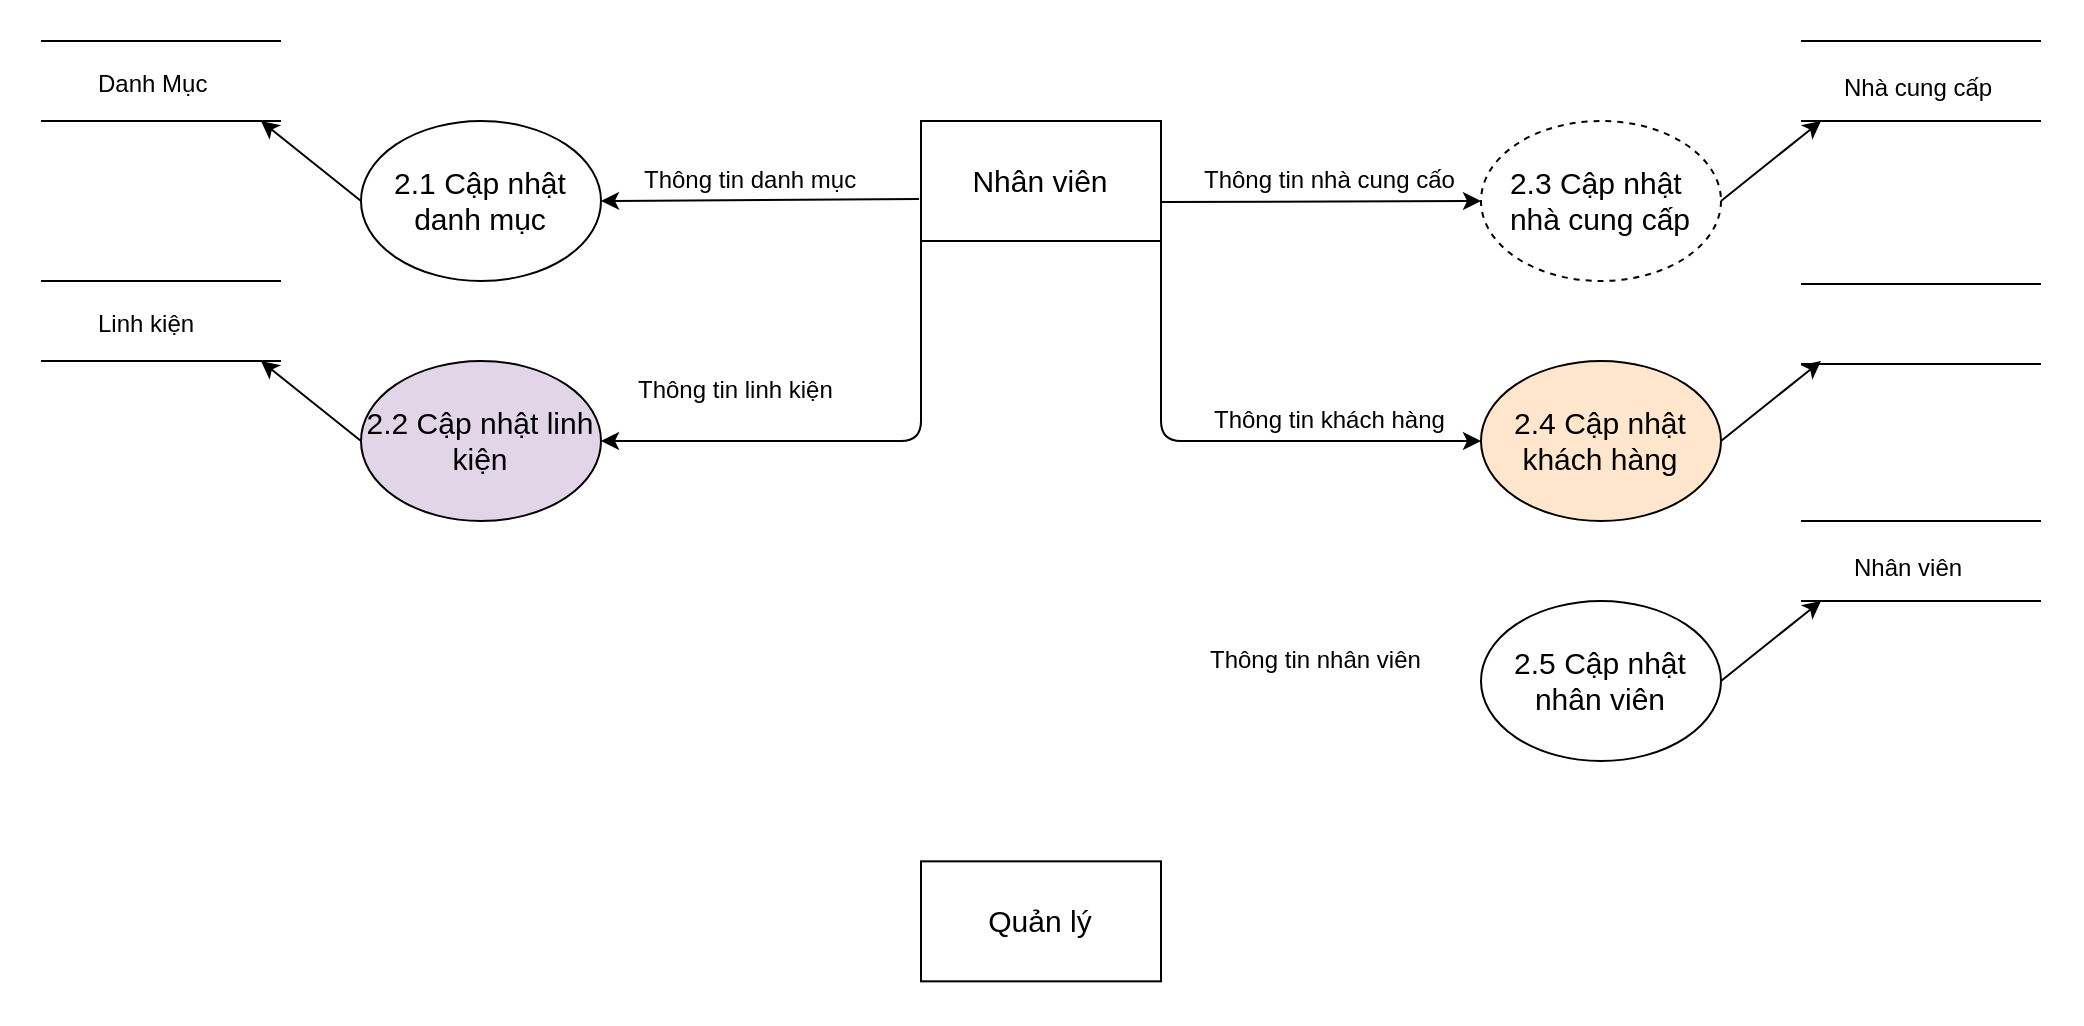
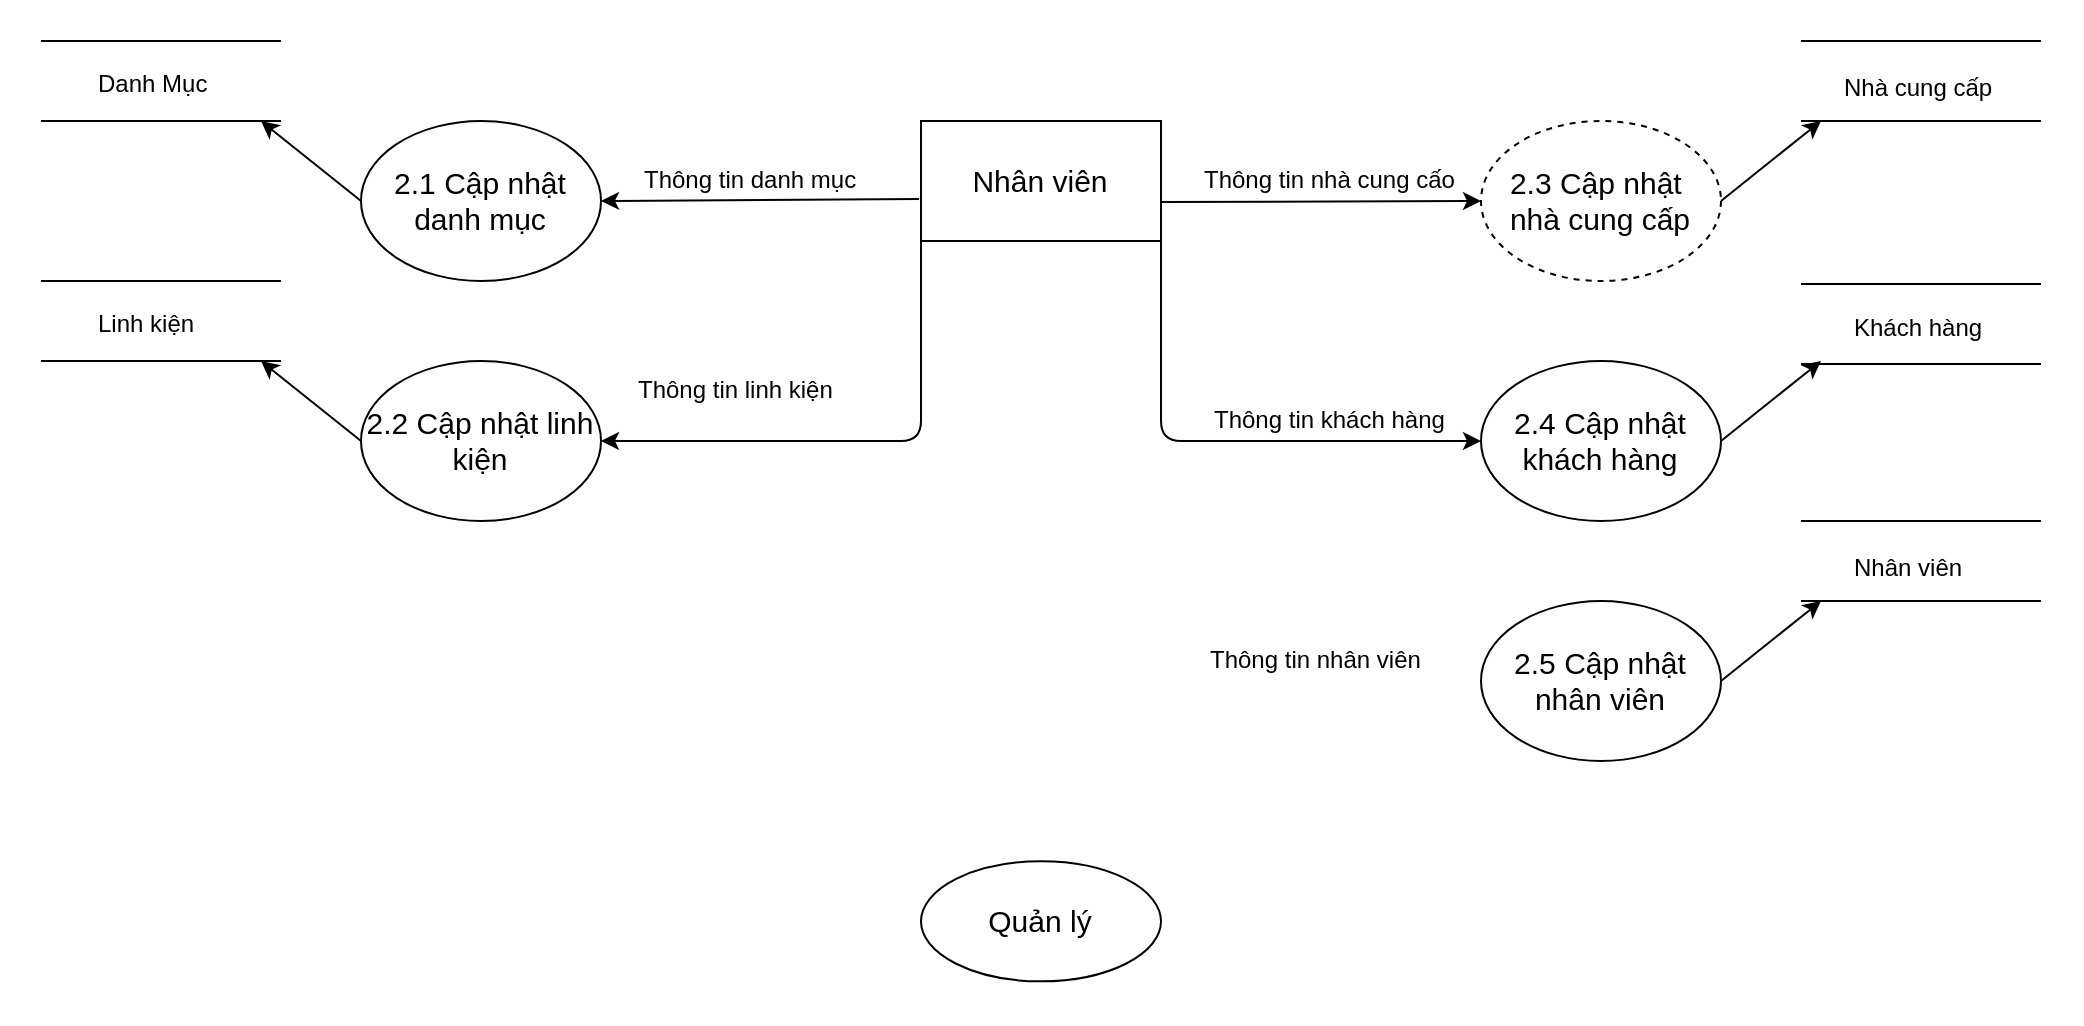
none -> (1931, 328)
(481, 441) -> (481, 441)
(1601, 441) -> (1601, 441)
(1041, 921) -> (1041, 921)
